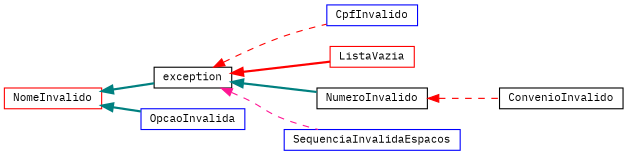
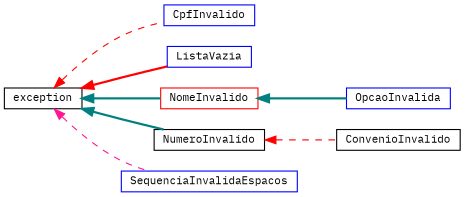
(372, 57) -> (209, 57)
(134, 86) -> (127, 98)
